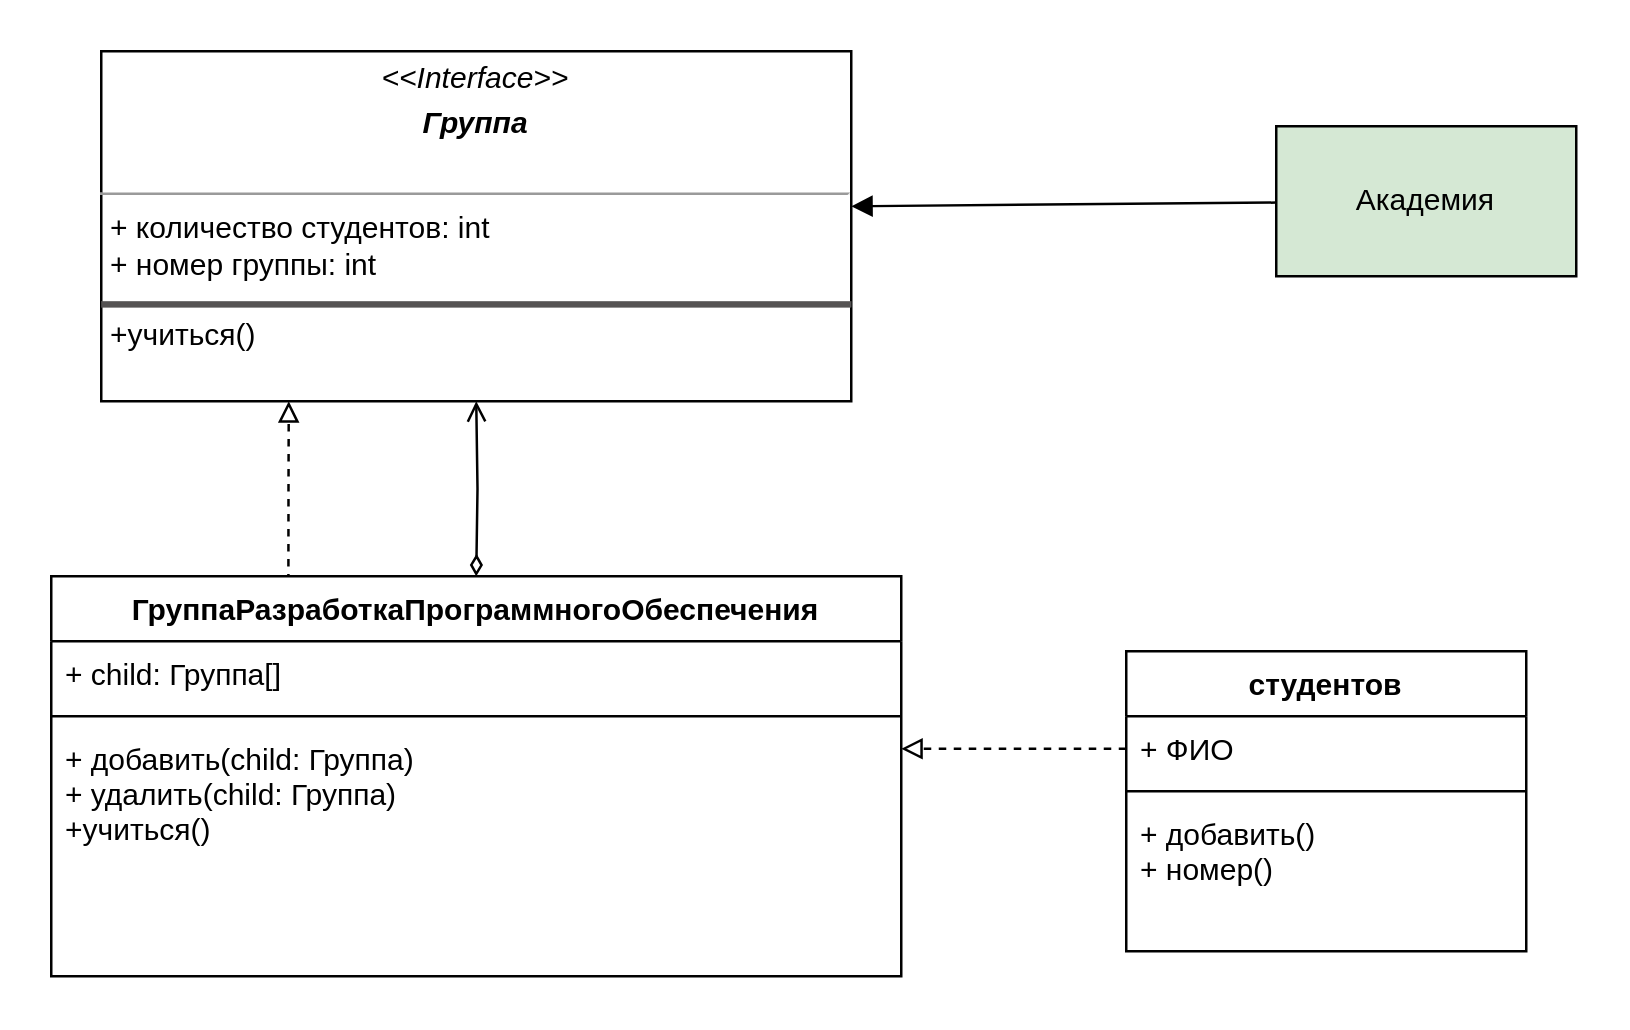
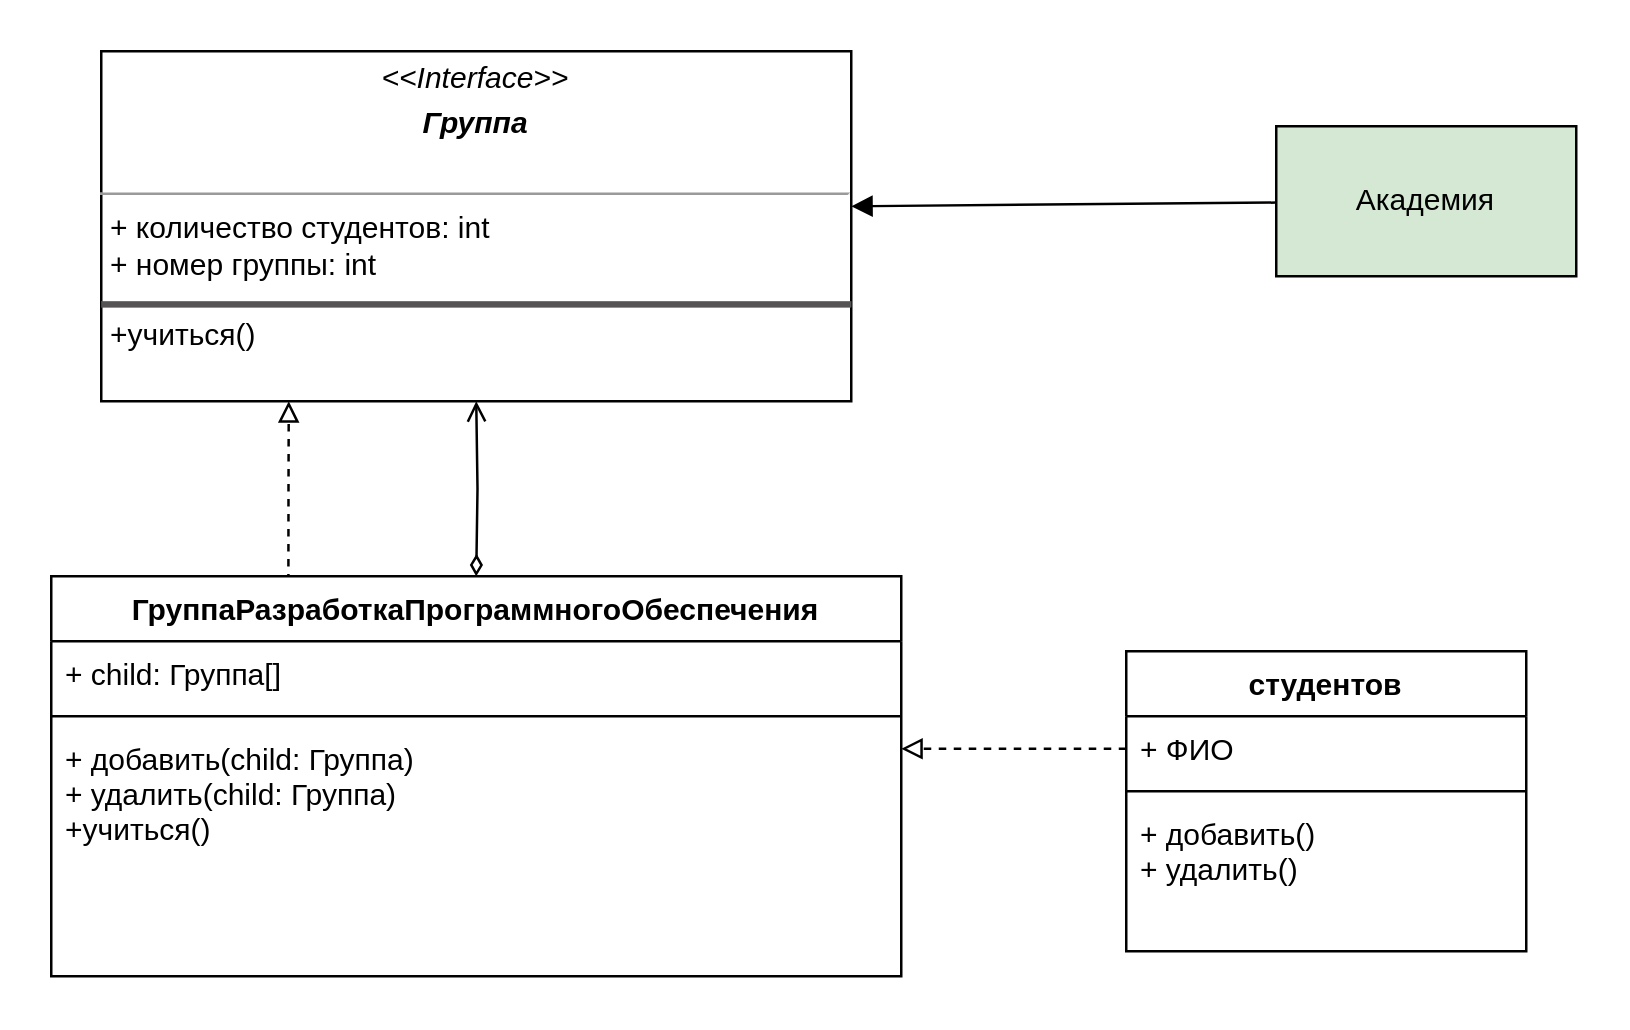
(1237, 835) -> (1237, 835)
